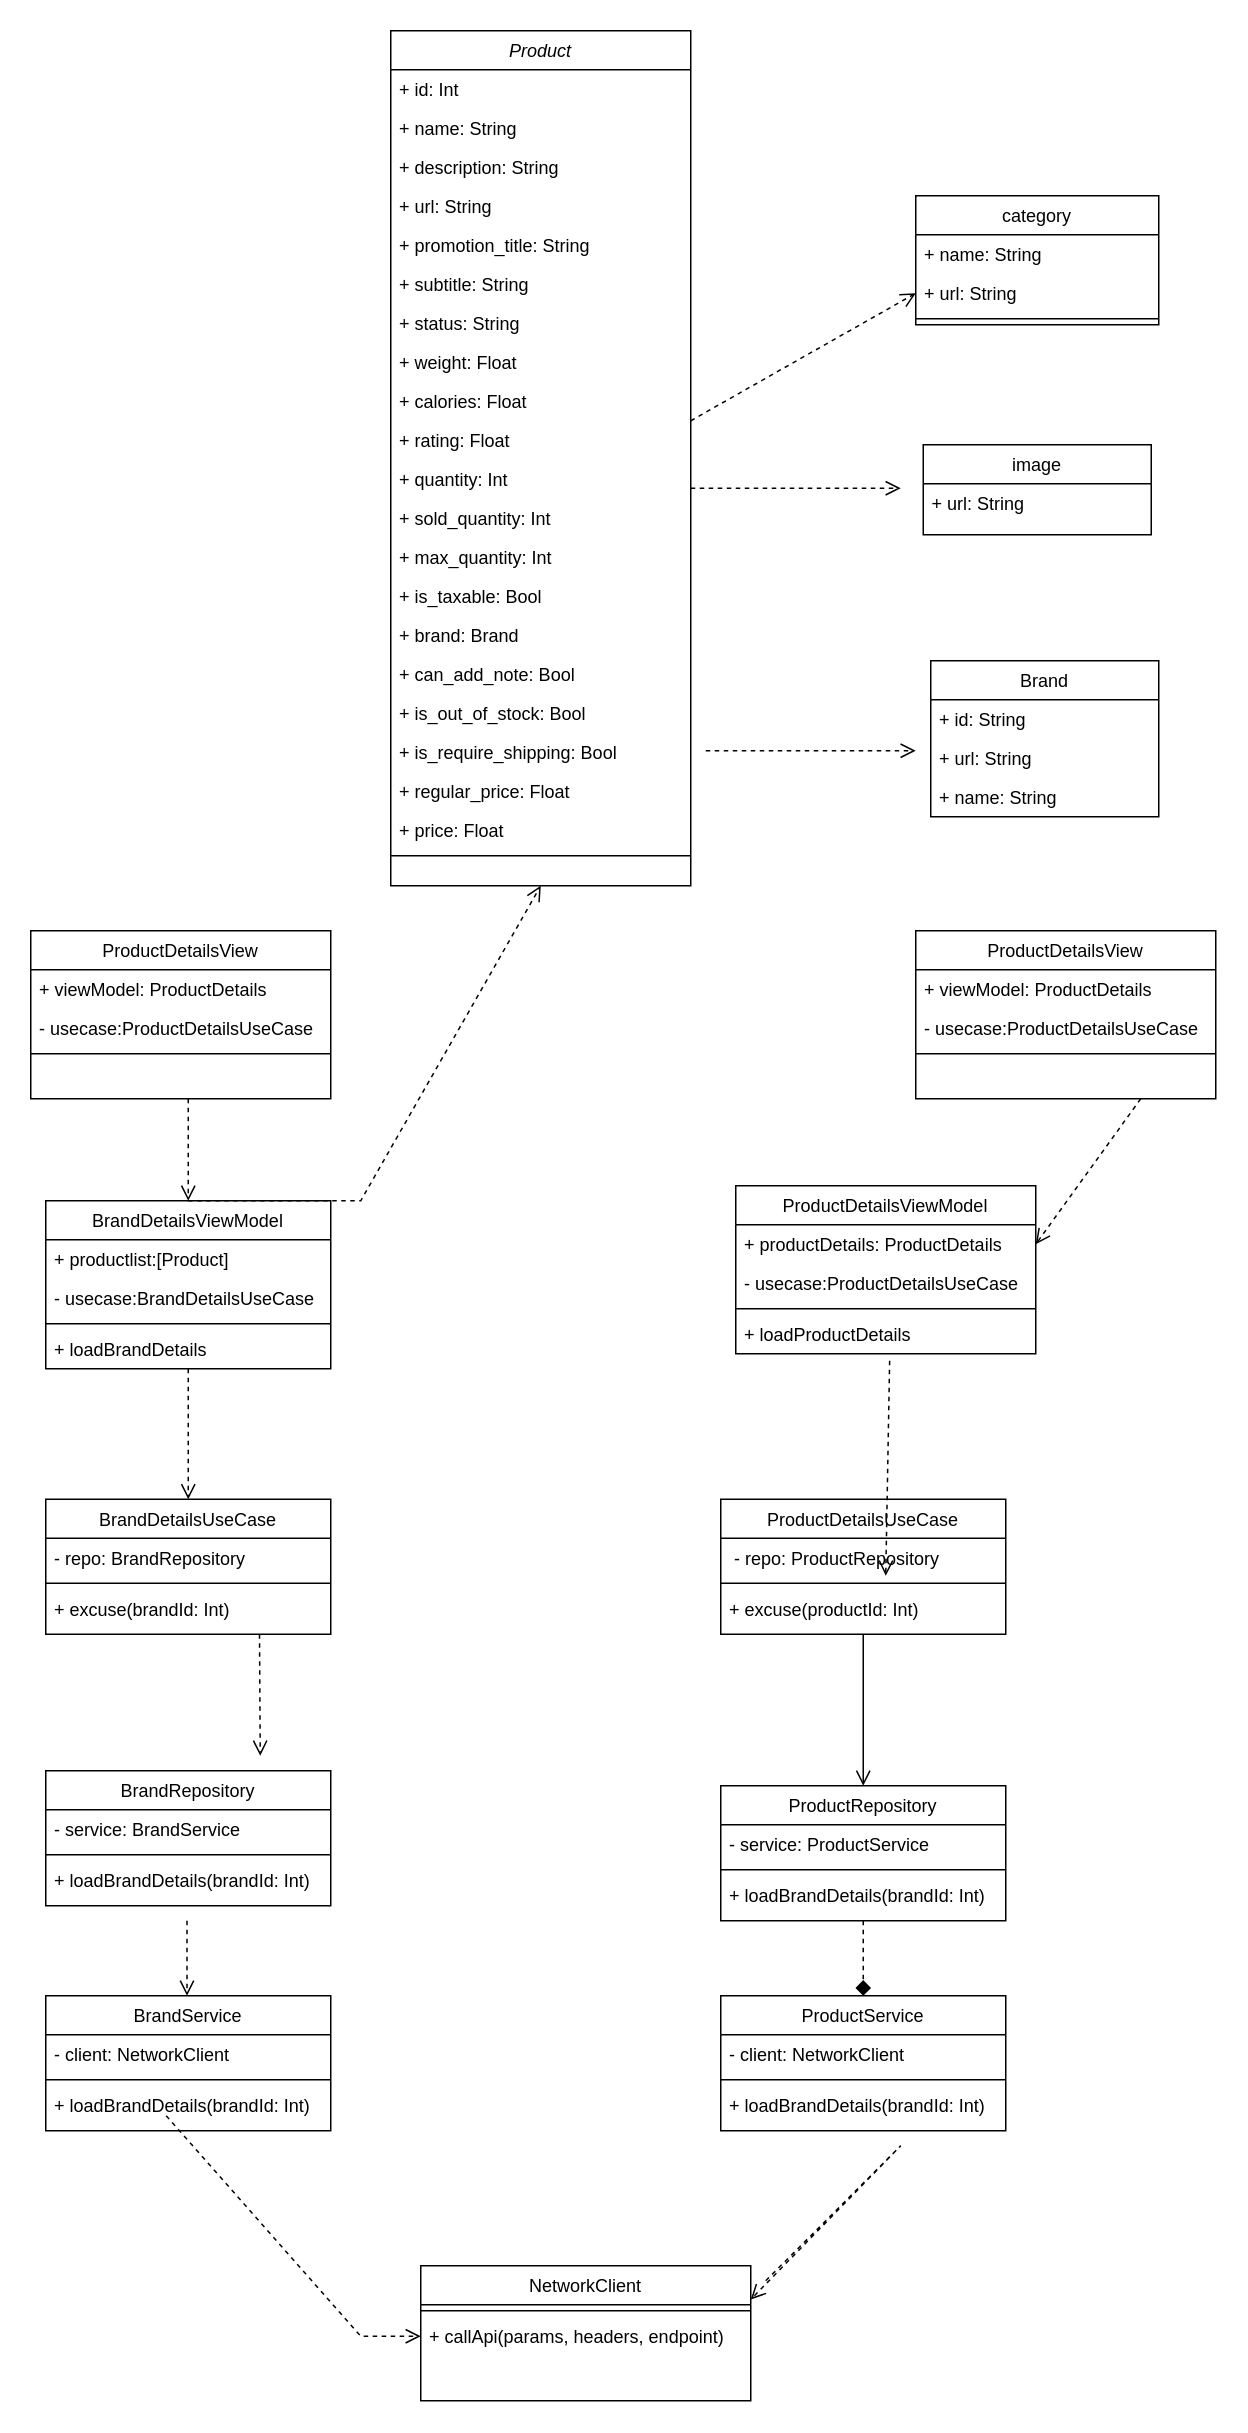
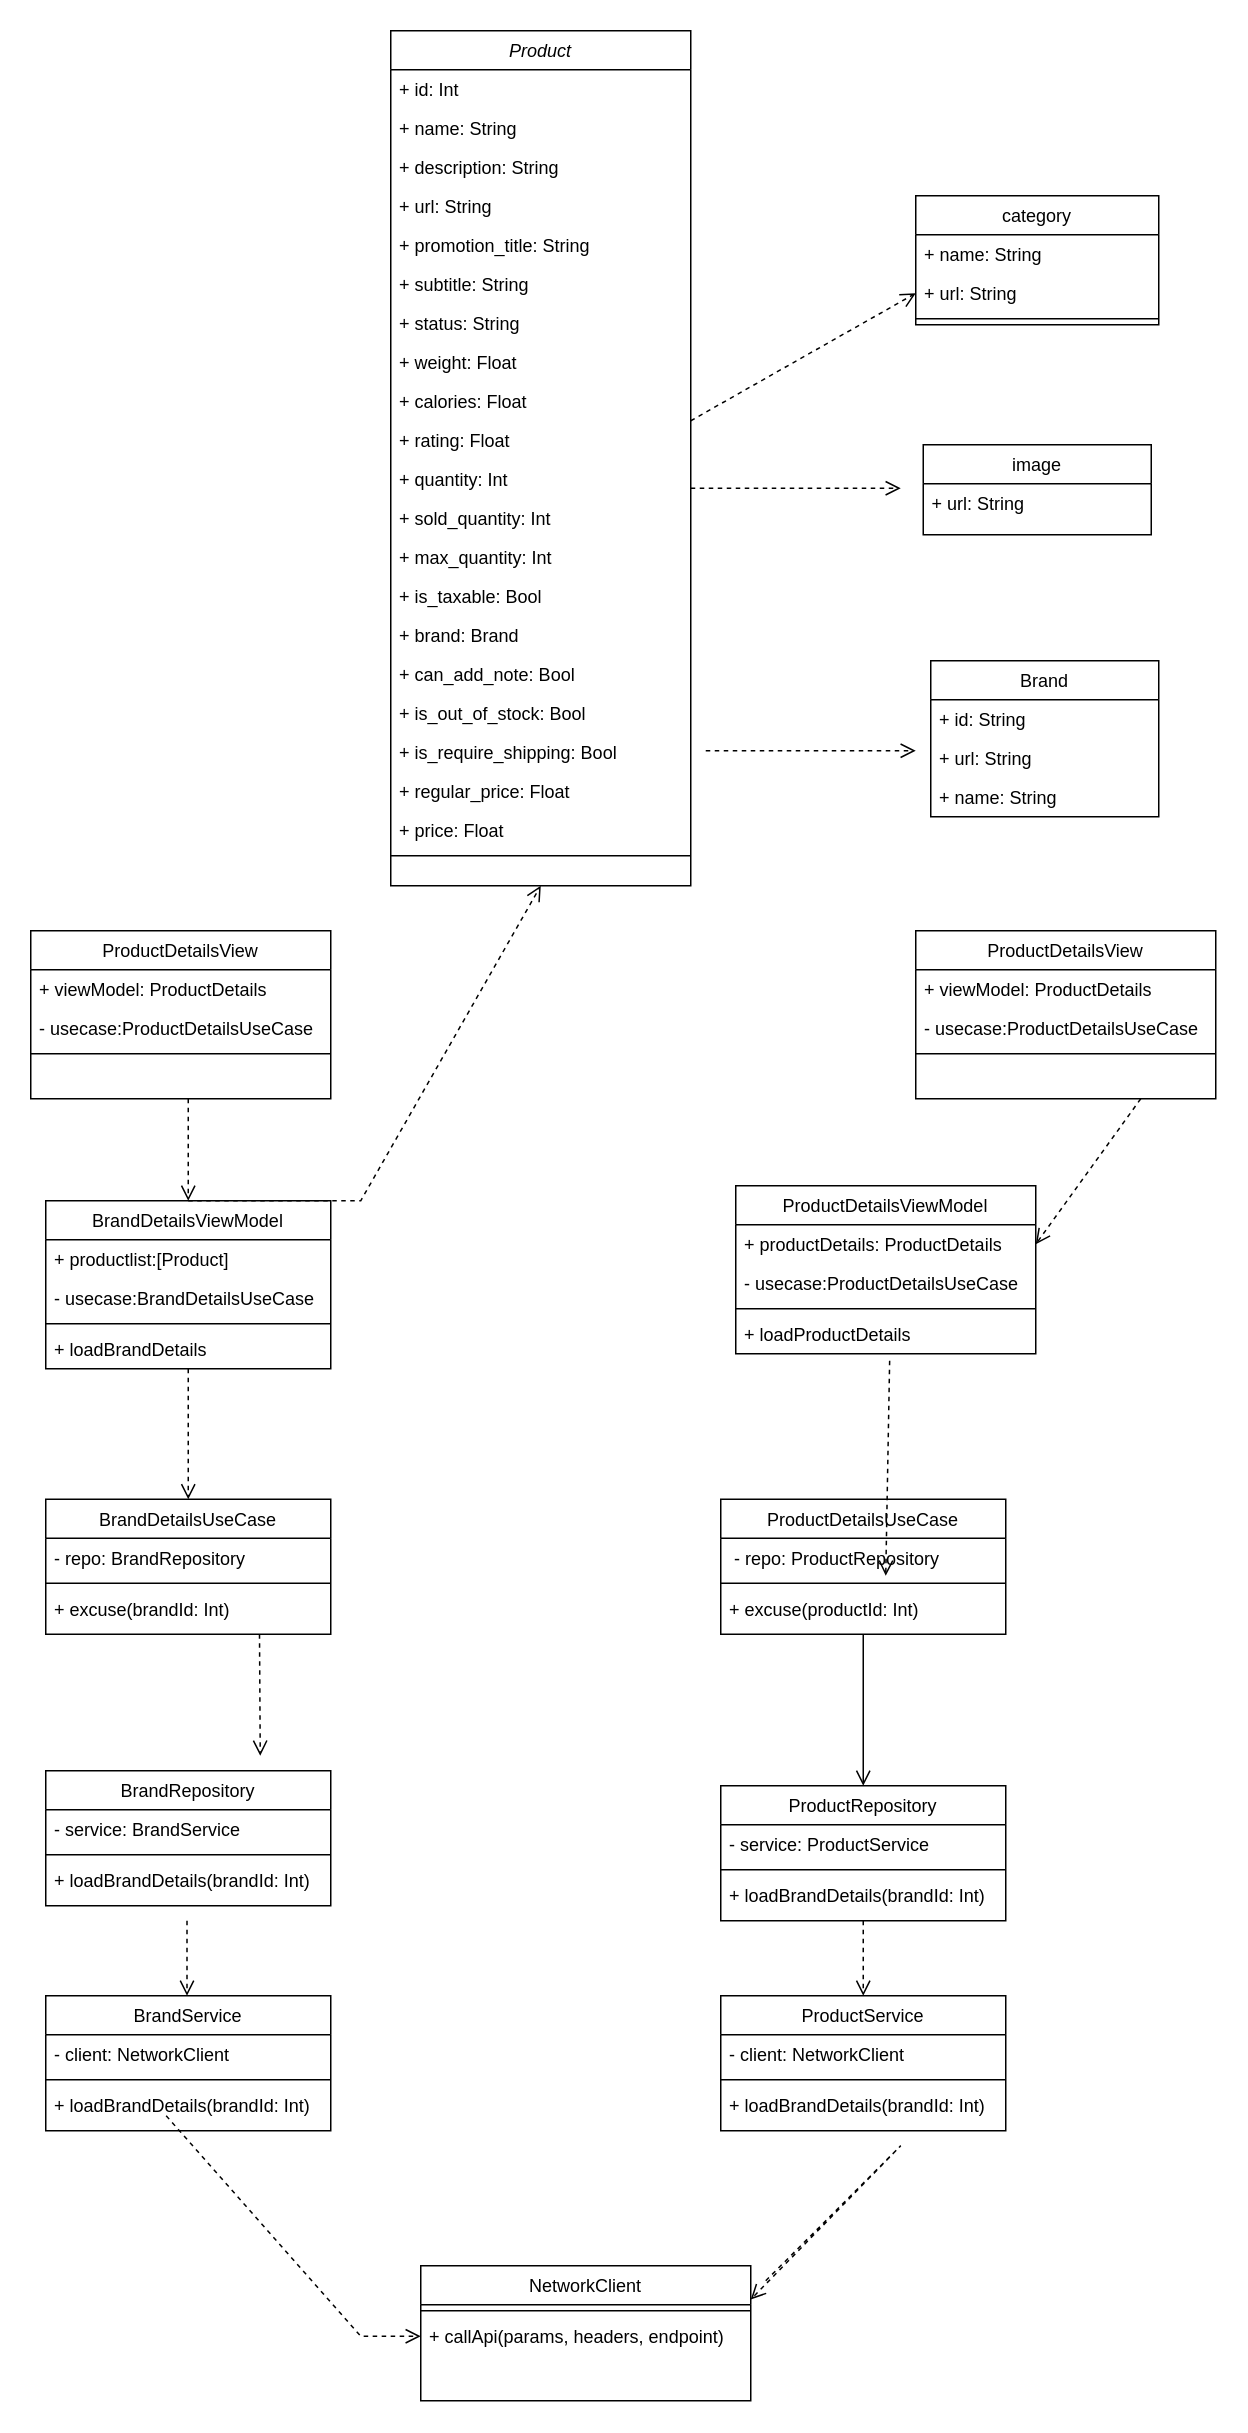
(863, 1979) -> (863, 1985)
